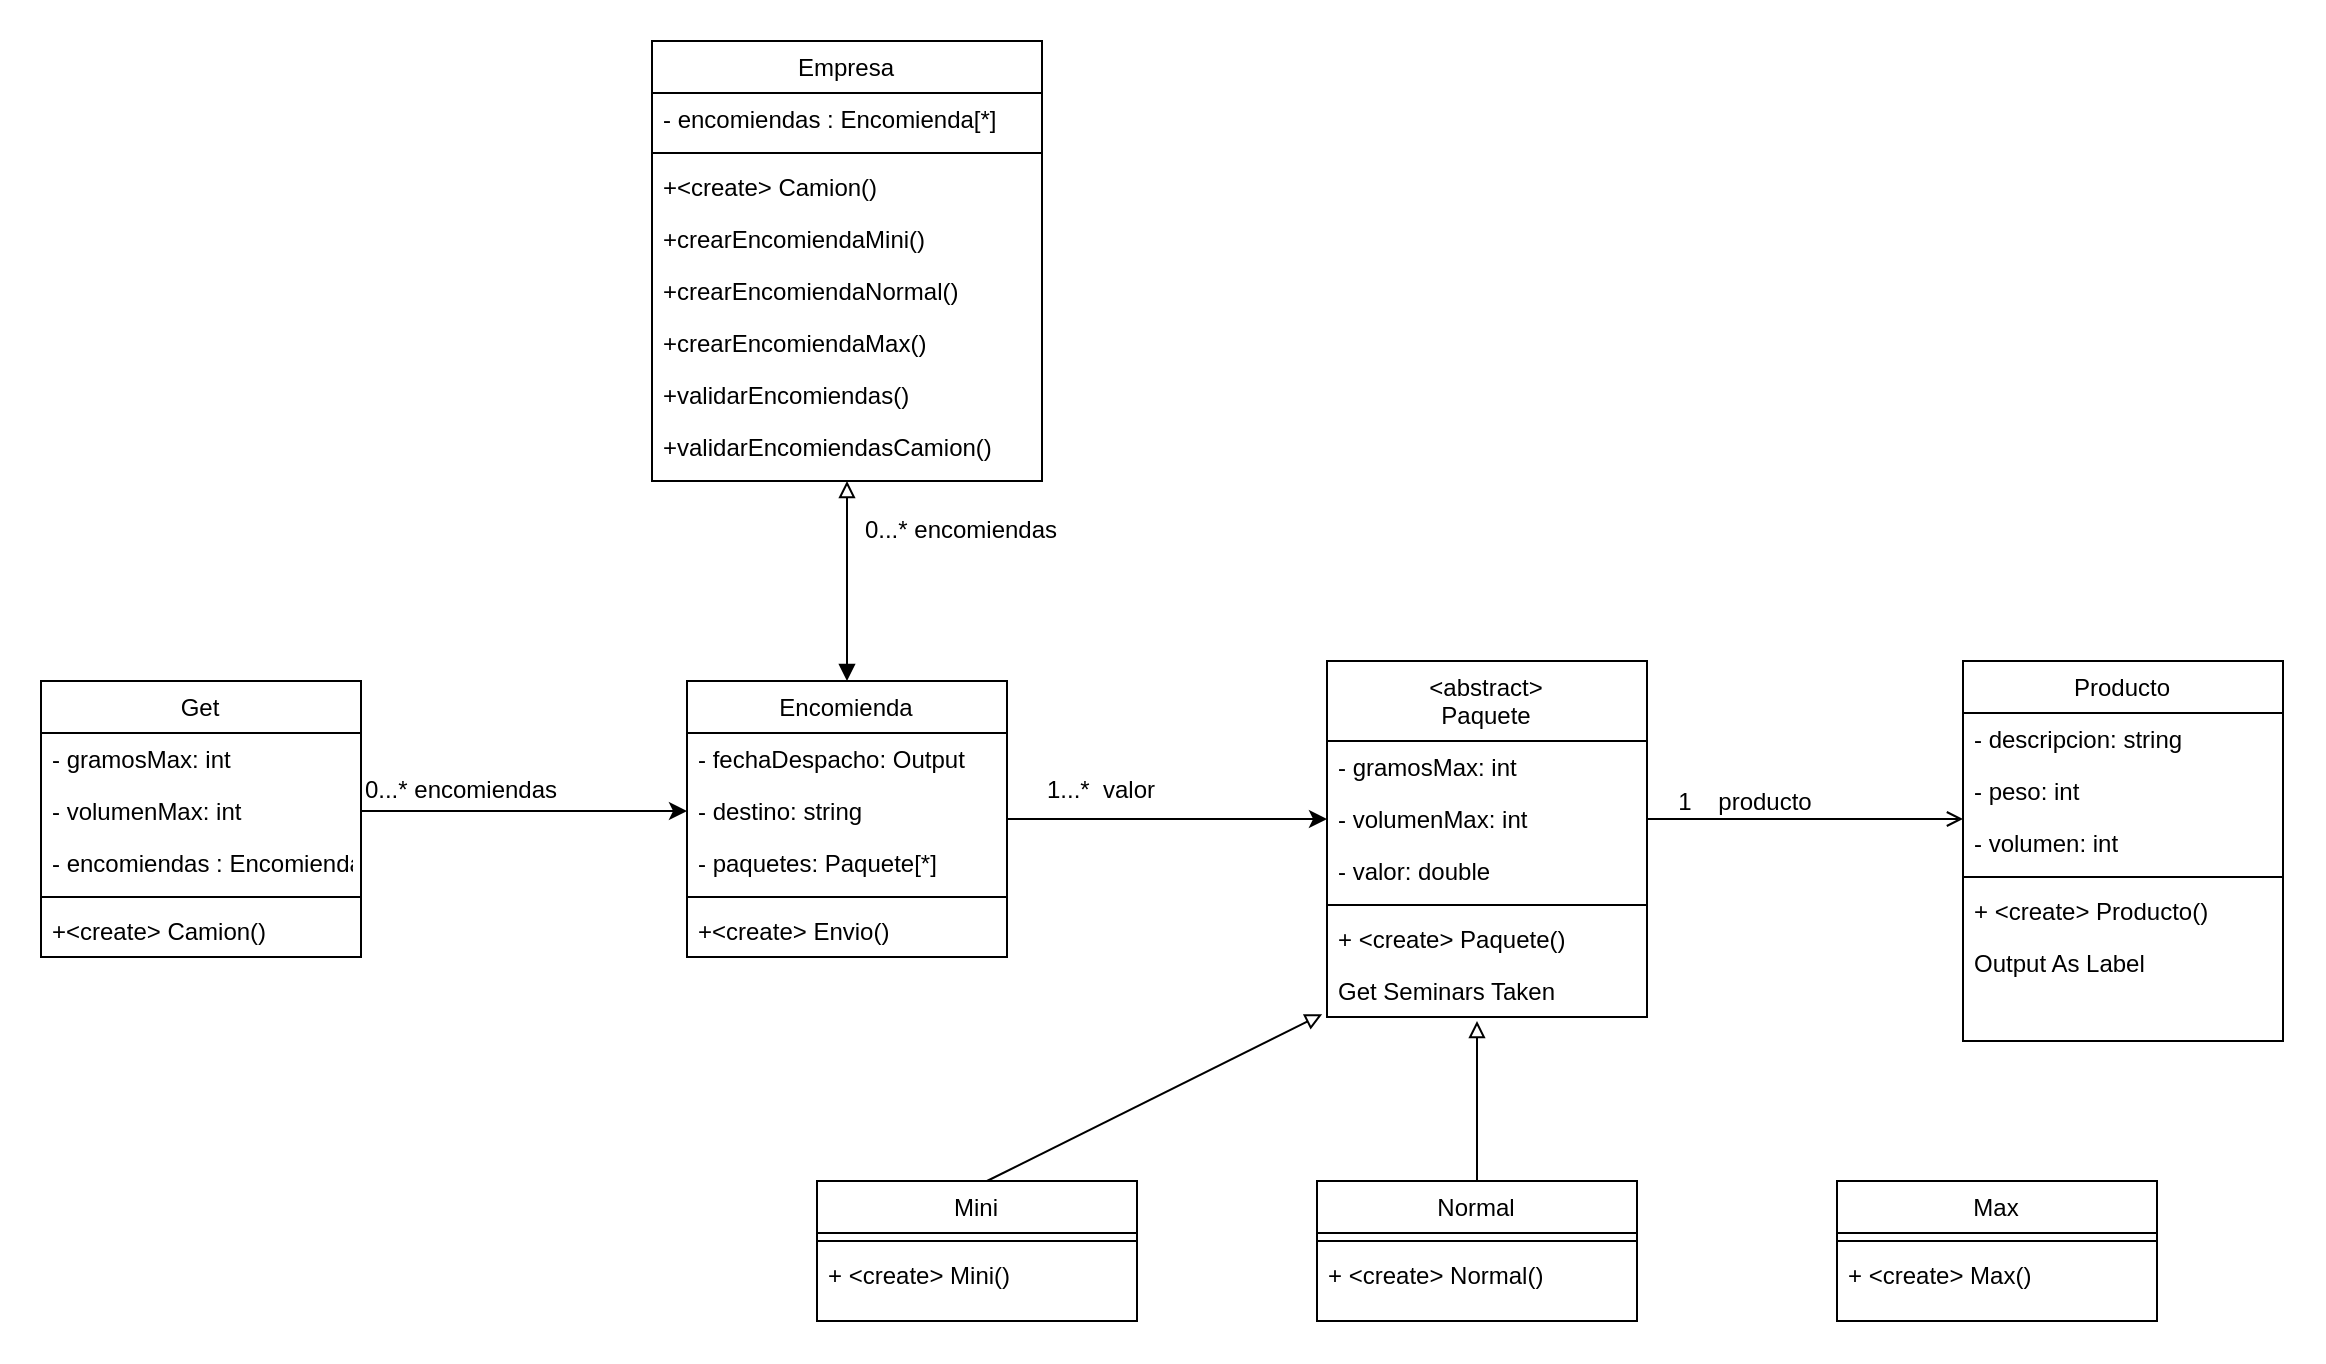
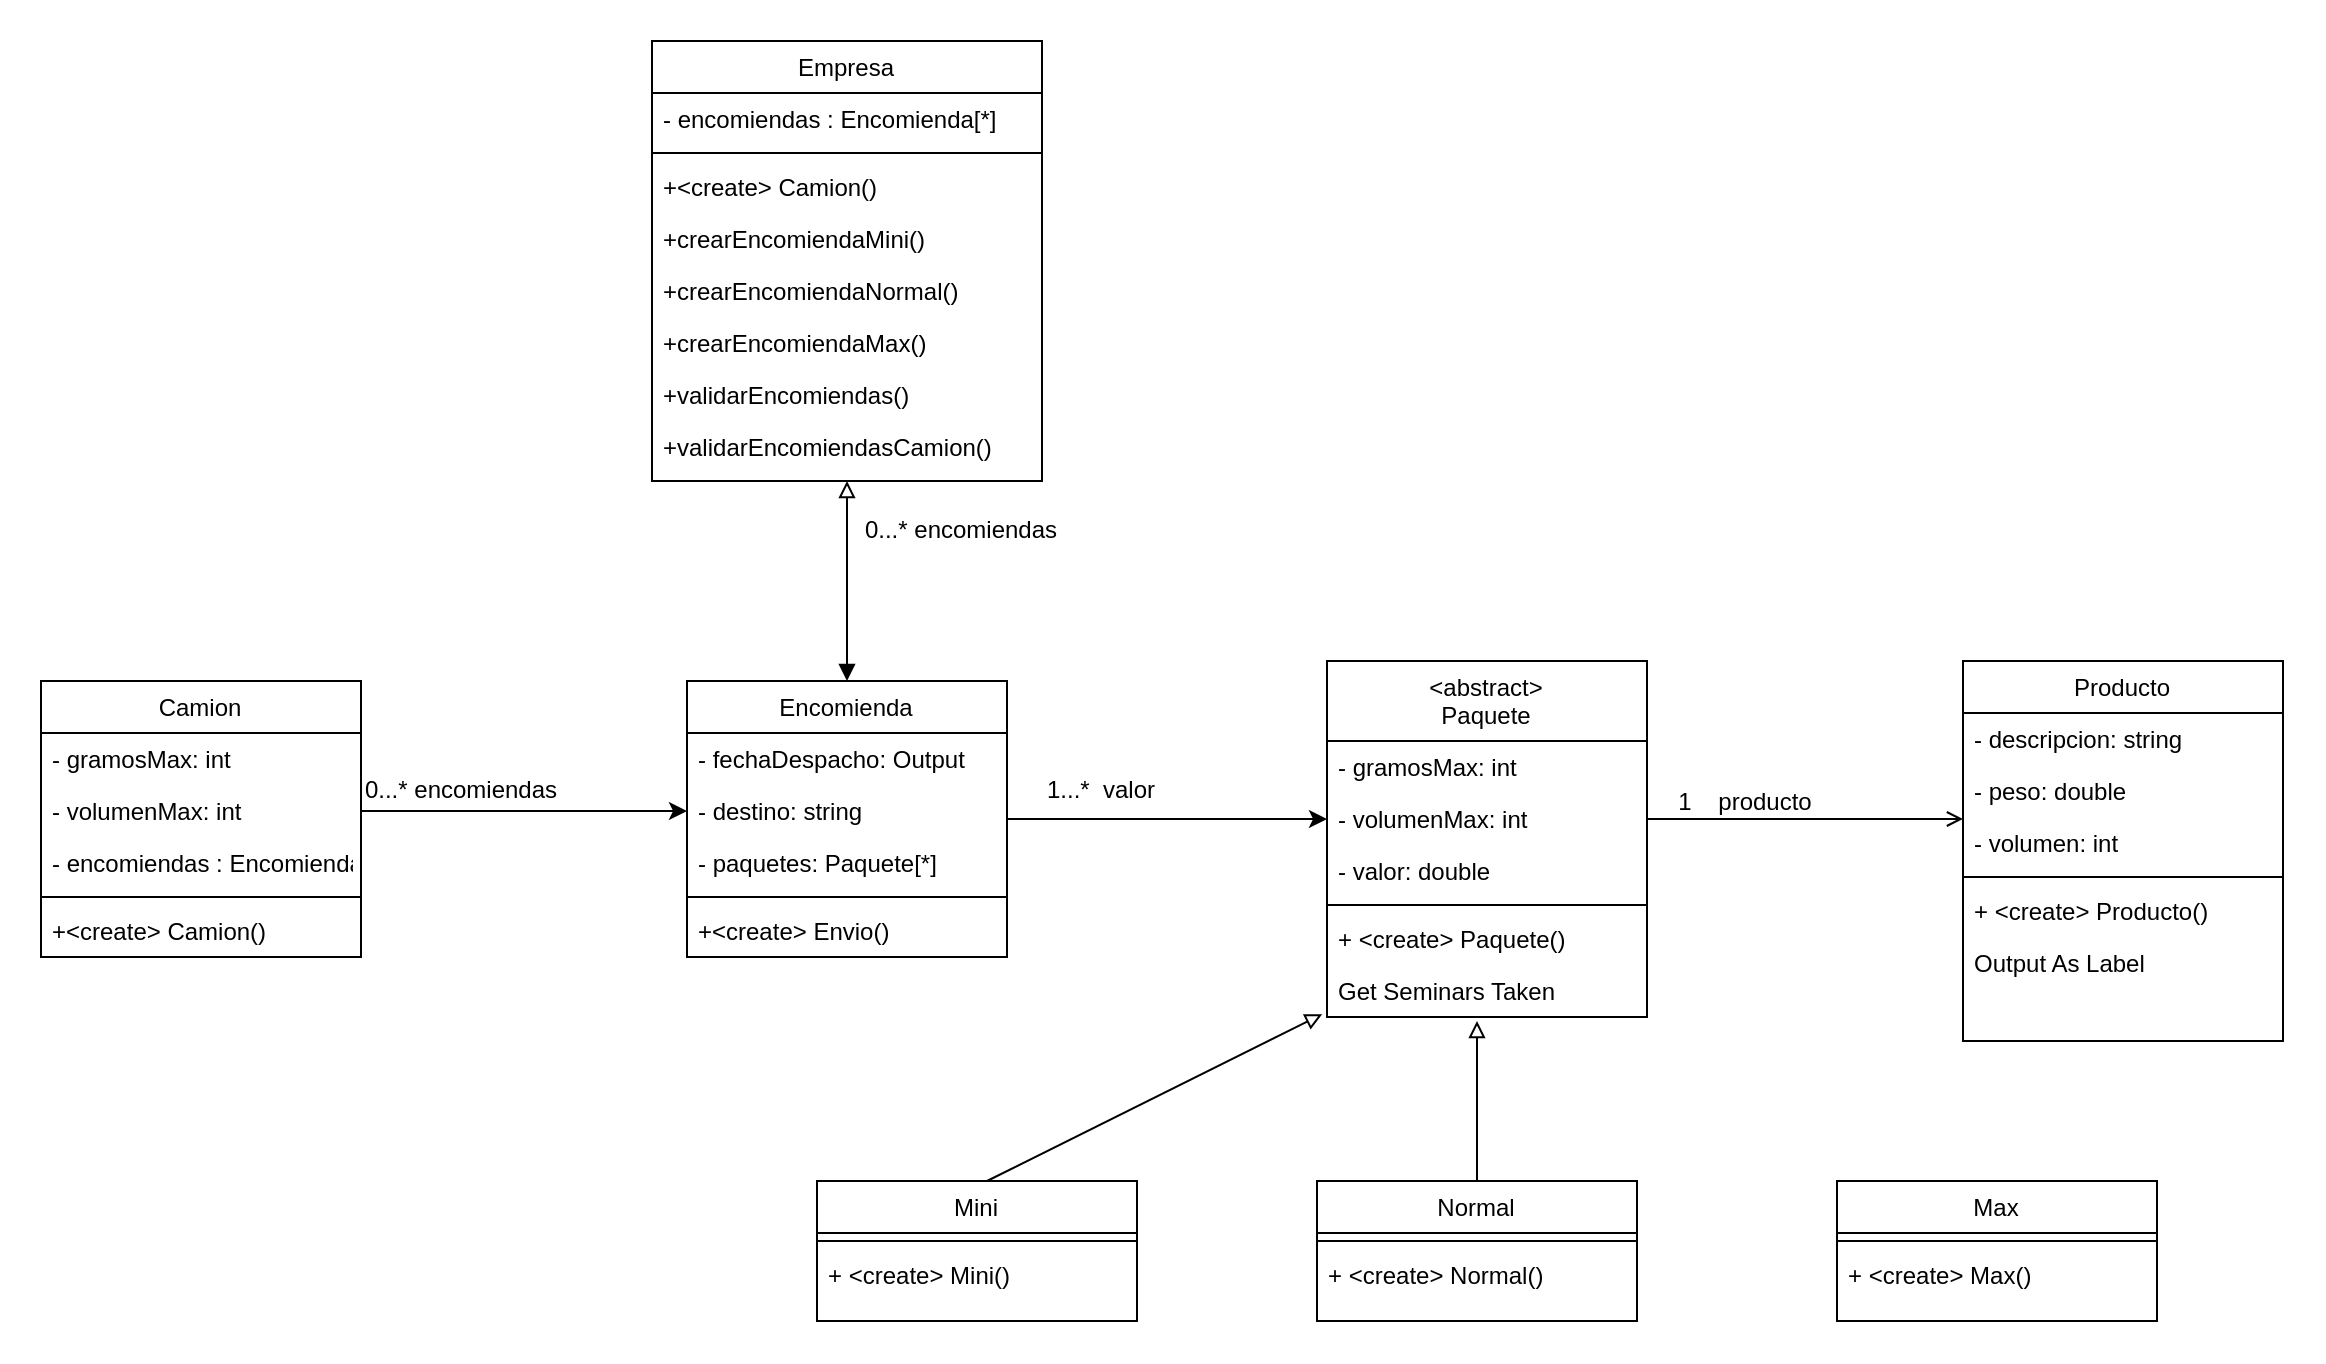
(200, 708) -> (200, 708)
(2035, 792) -> (2056, 792)
